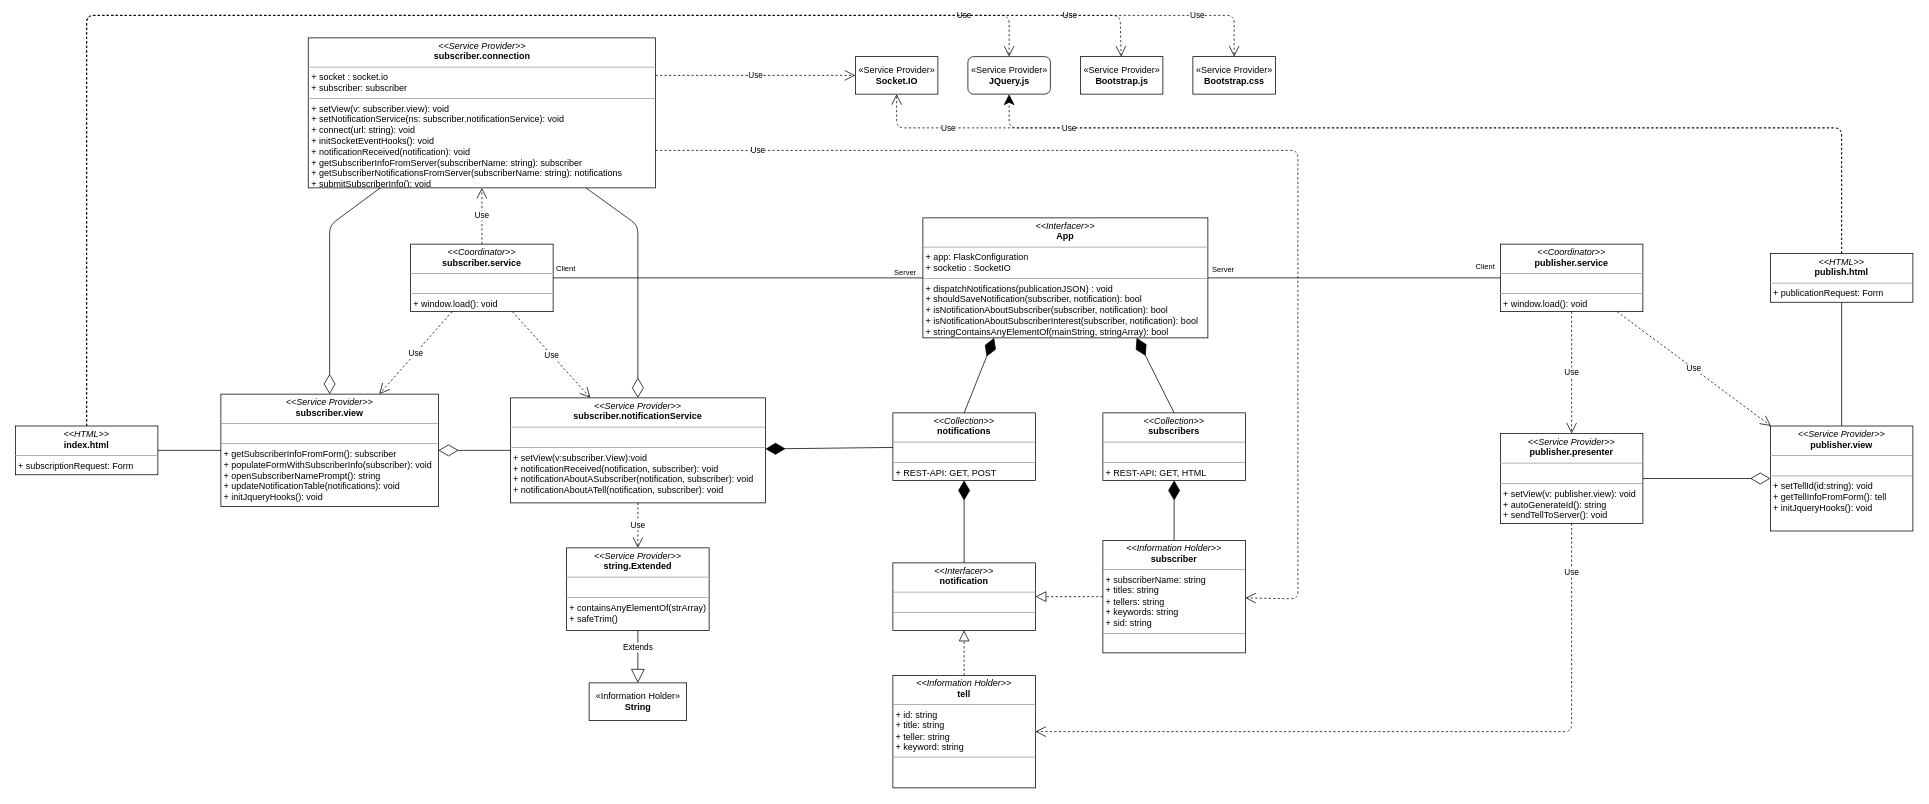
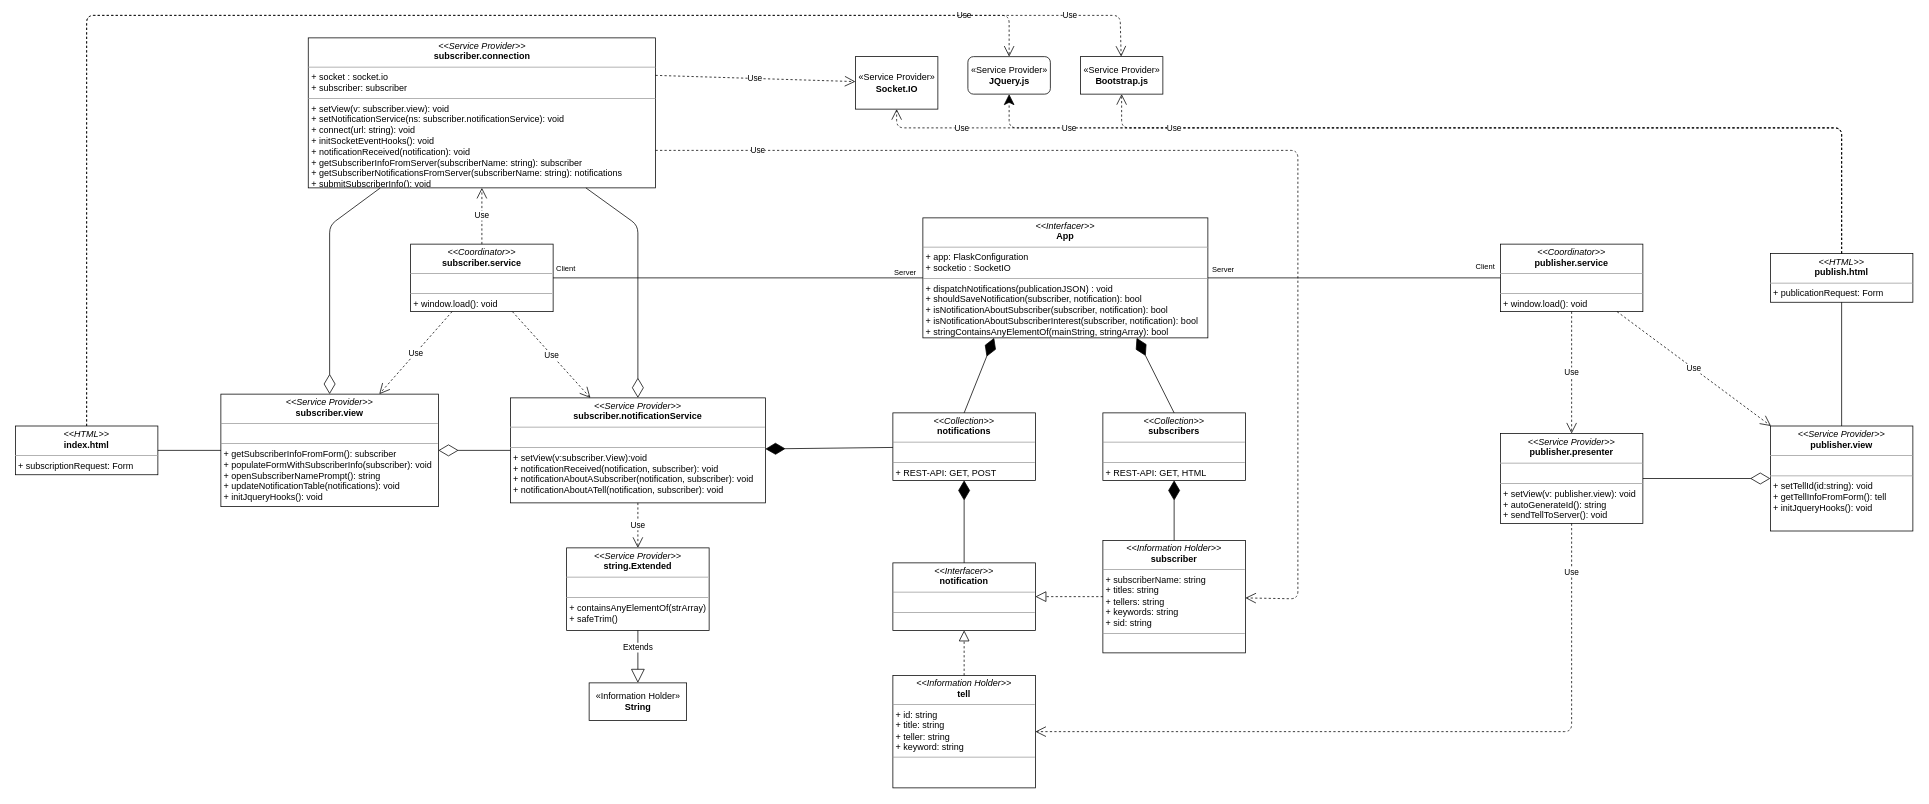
(1194, 15) -> none
(897, 75) -> (897, 83)
(1234, 75) -> none
none -> (1122, 110)
